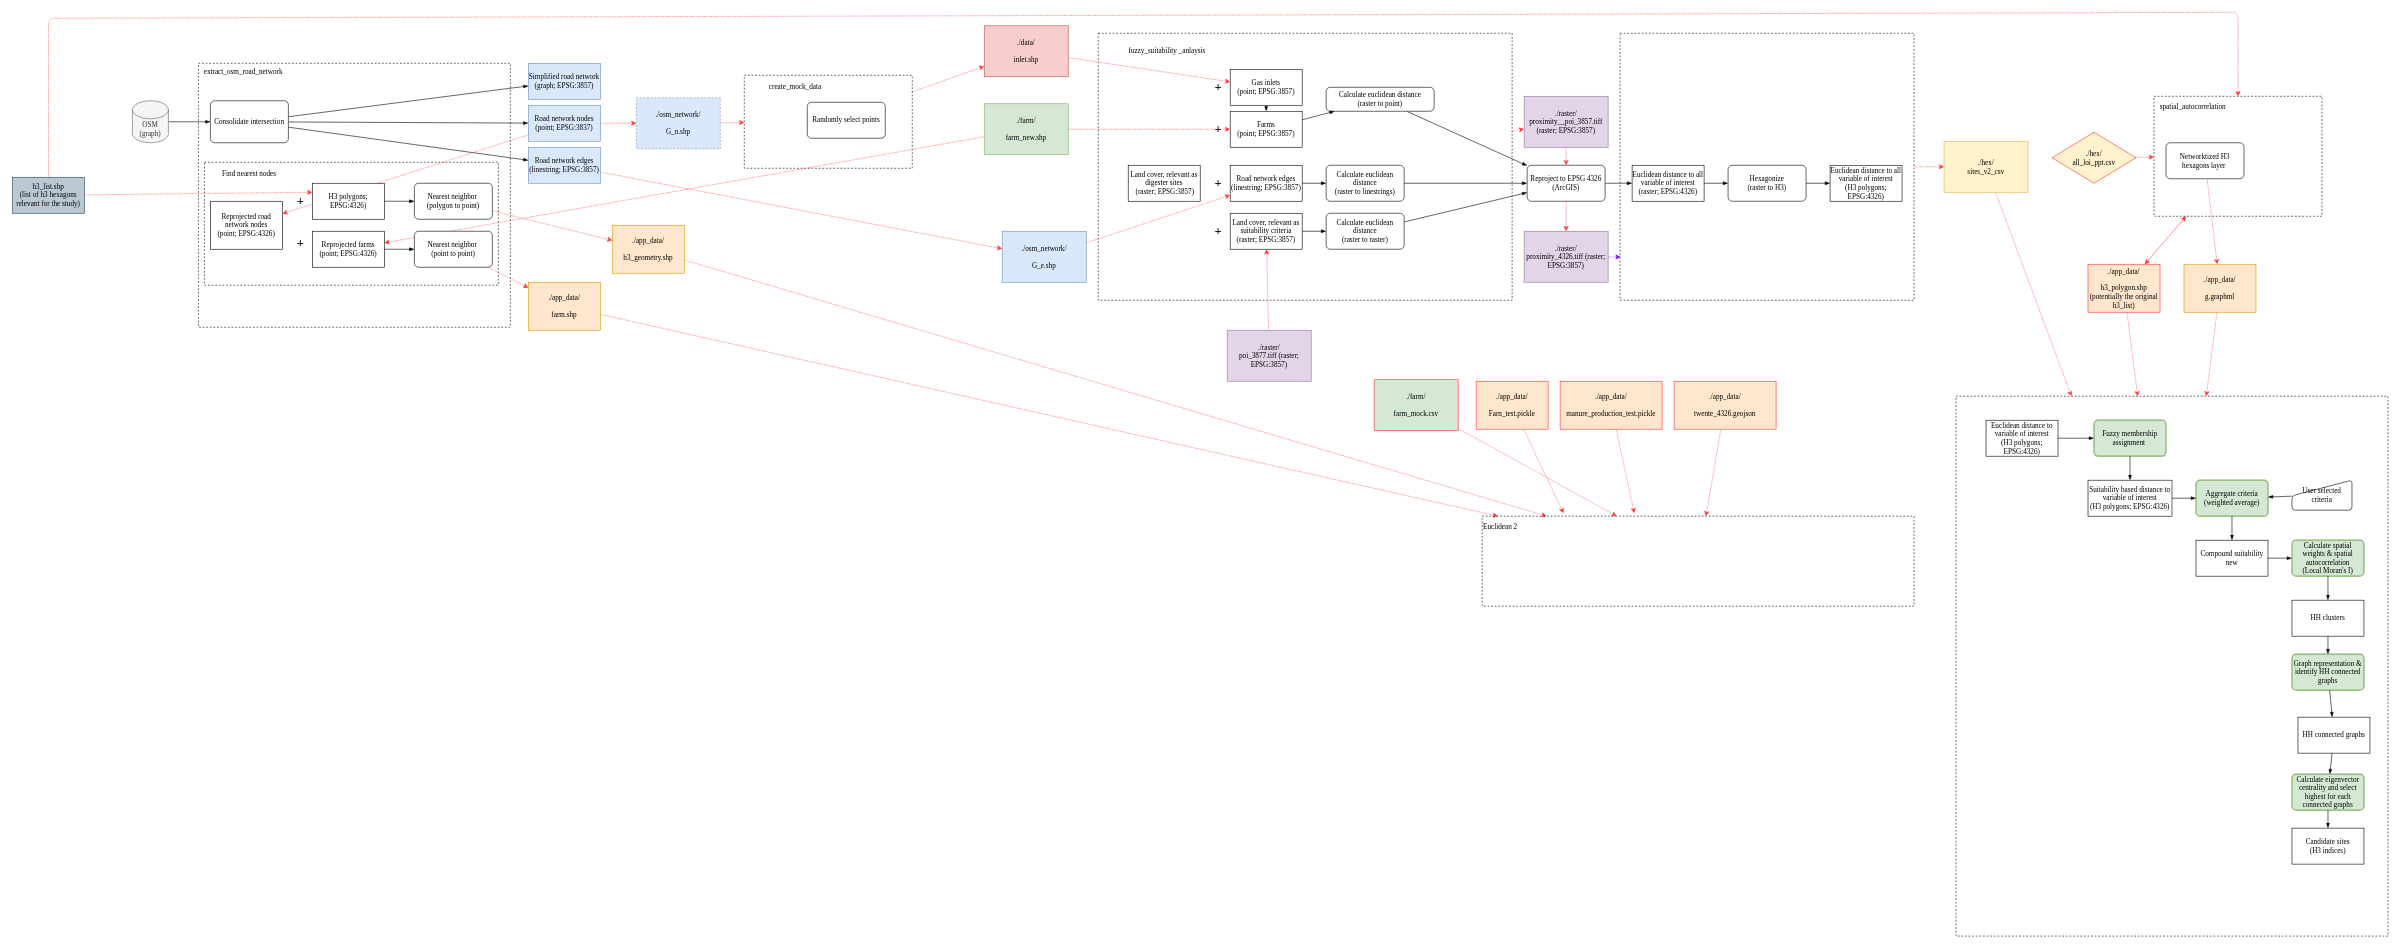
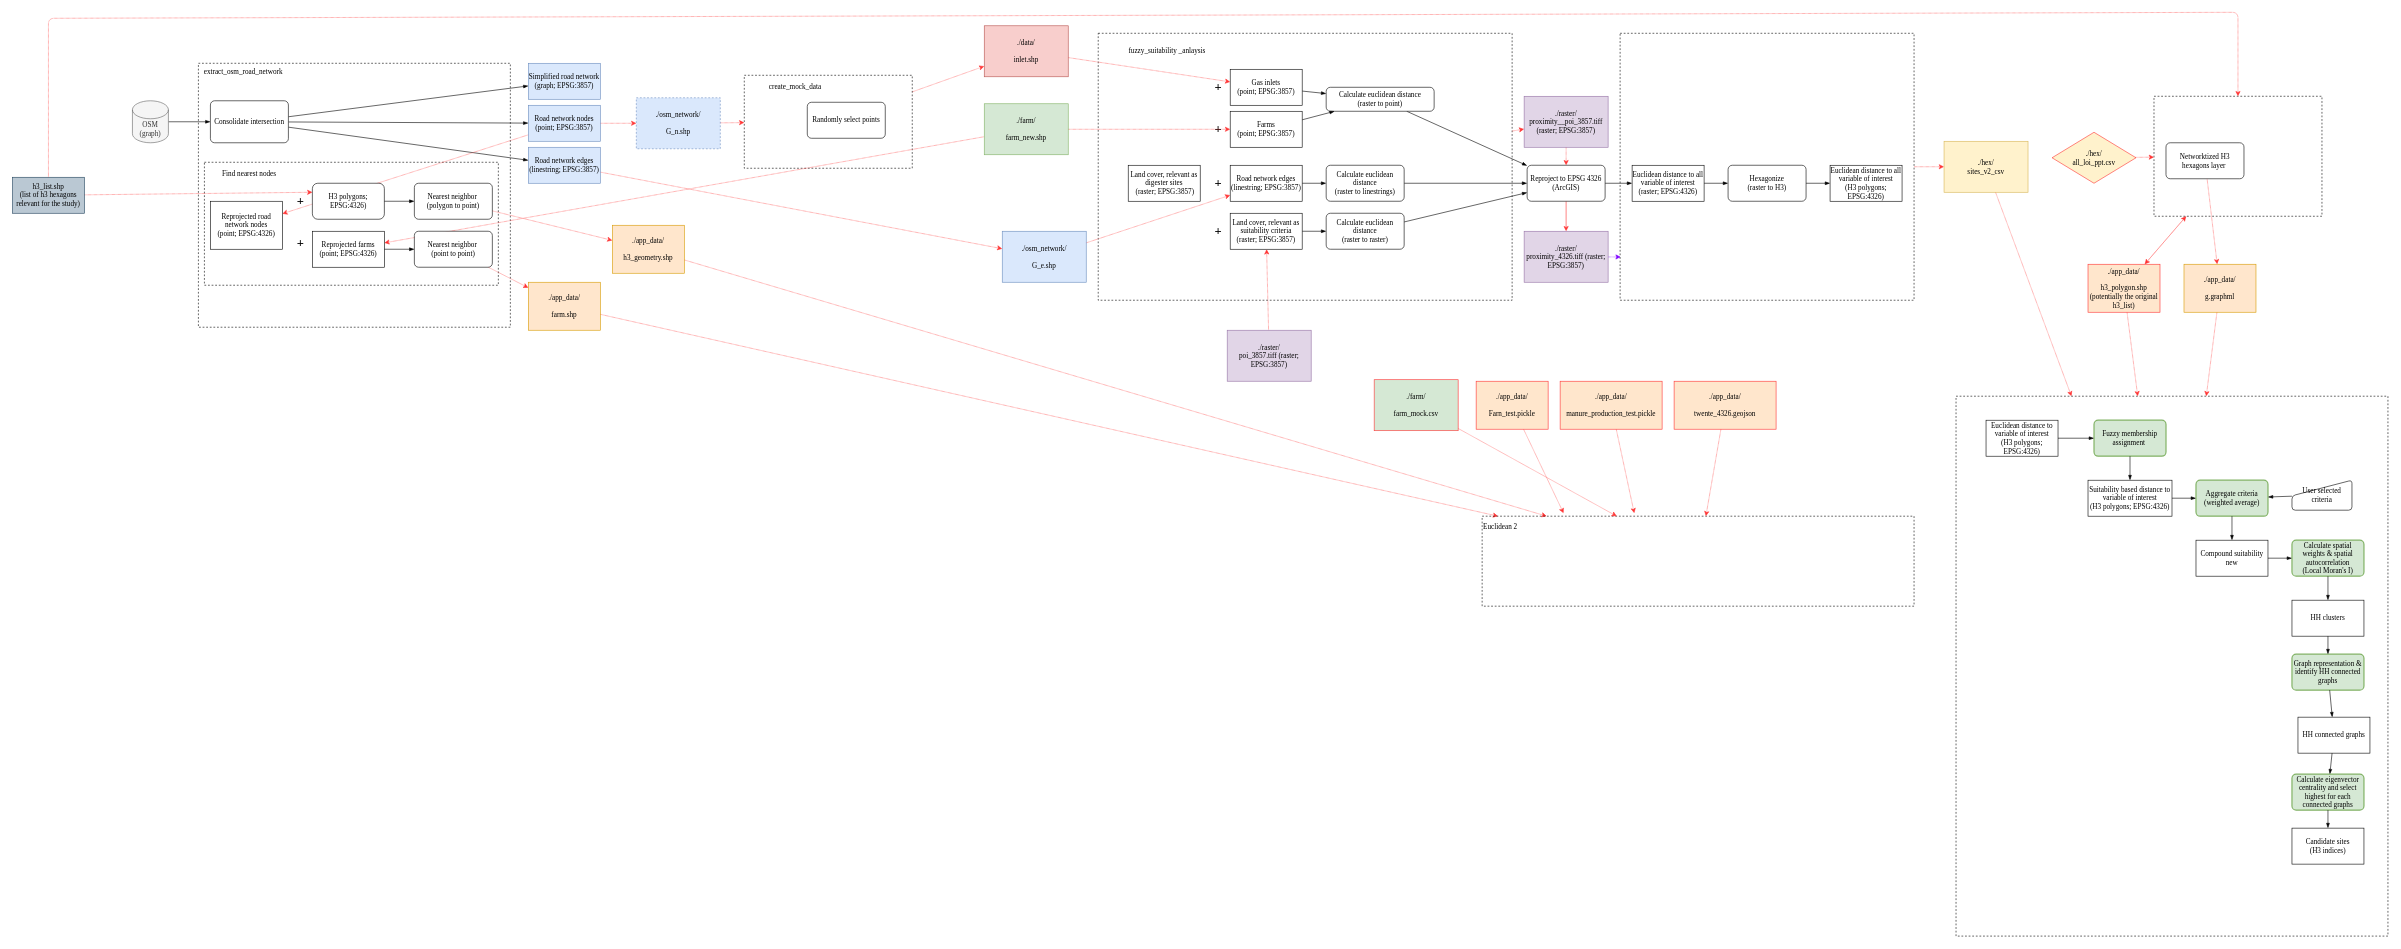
(1266, 105) -> (1312, 92)
(2193, 107) -> none
(564, 123) -> (564, 123)
(348, 201) -> (348, 201)
(1566, 214) -> (1566, 214)
(1269, 356) -> (1269, 356)
